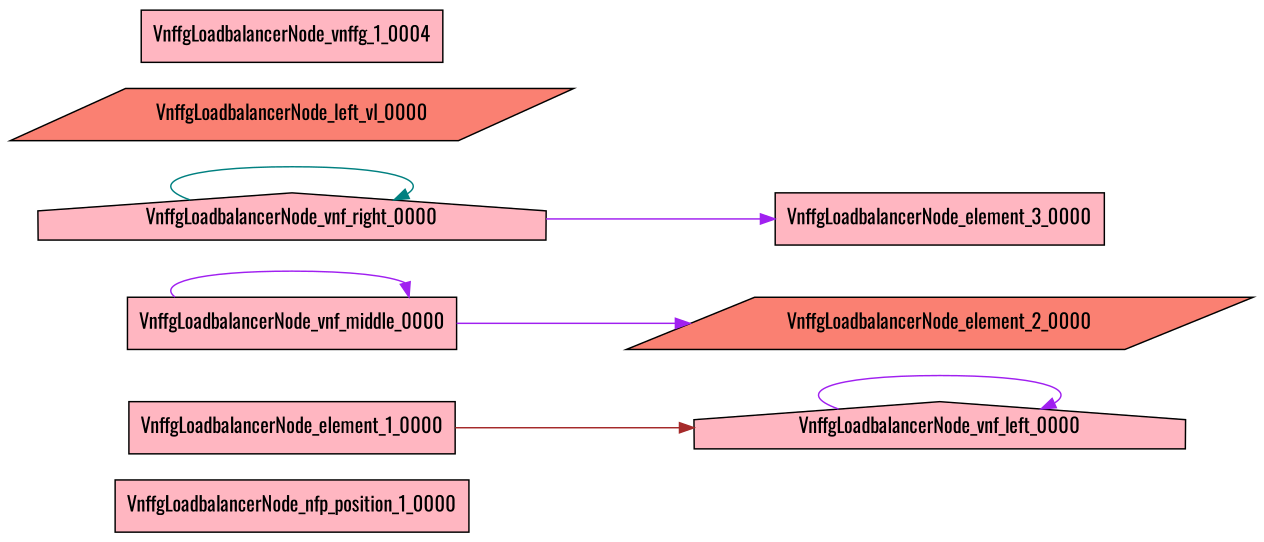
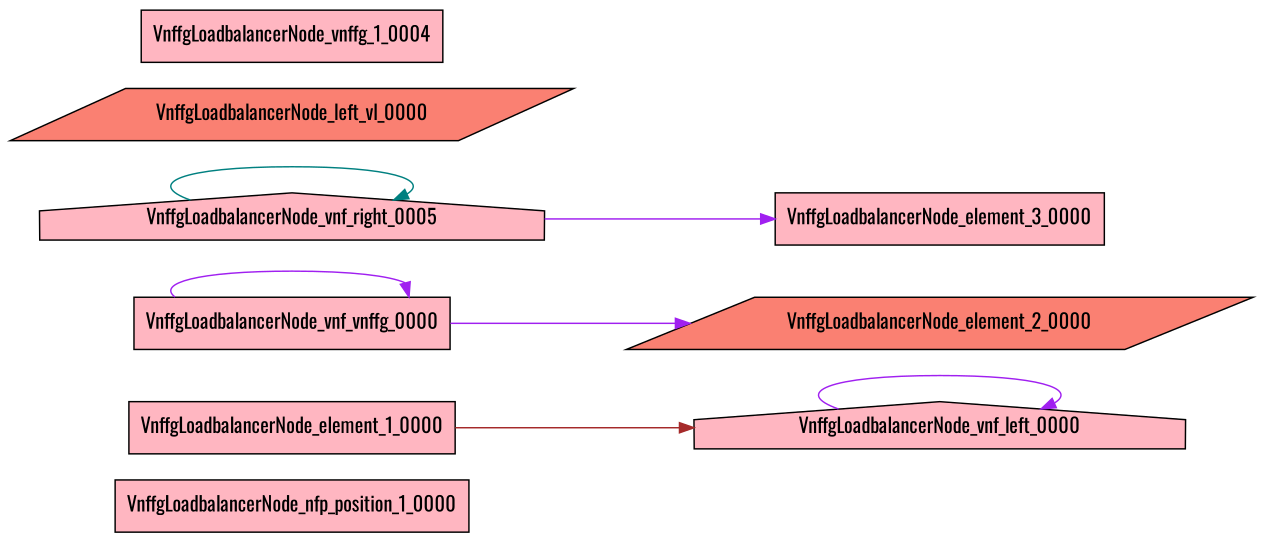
(292, 219) -> (292, 219)
(292, 323) -> (292, 323)
